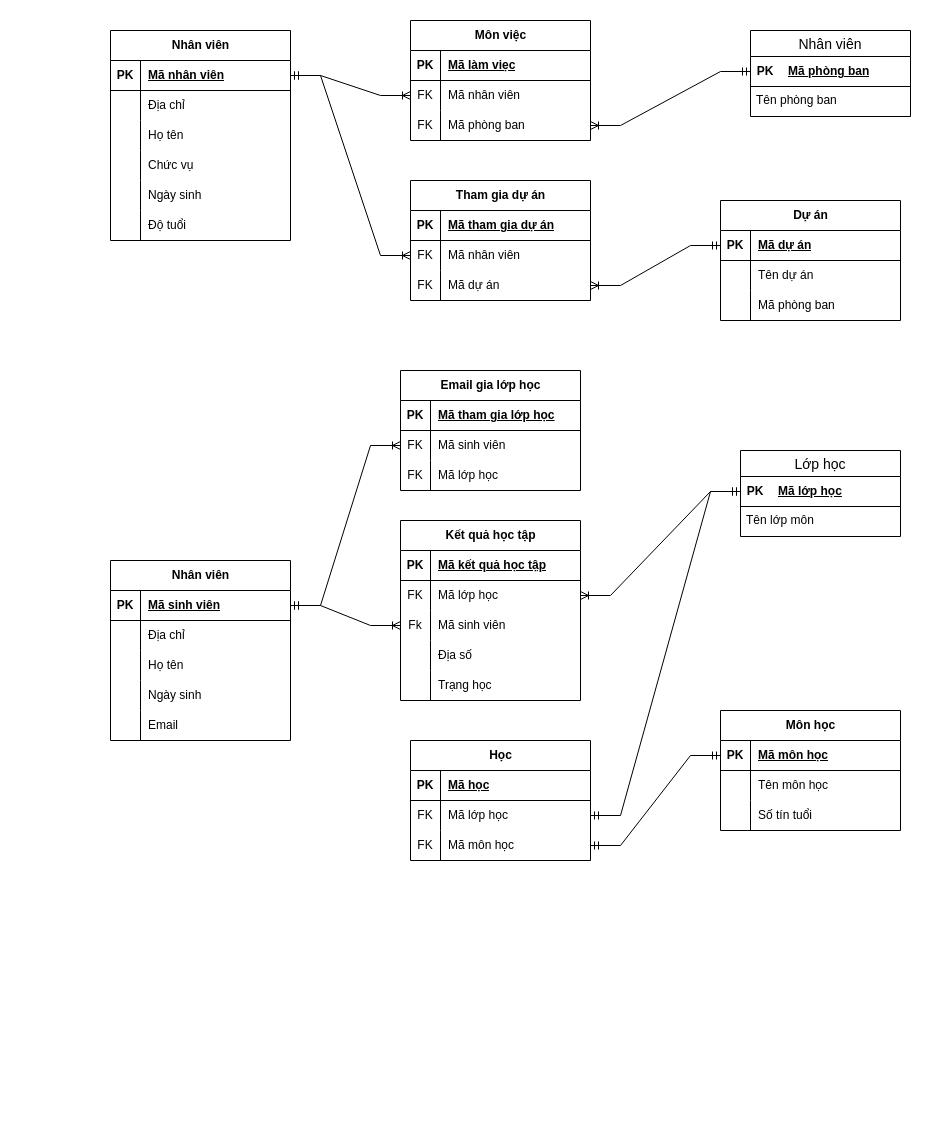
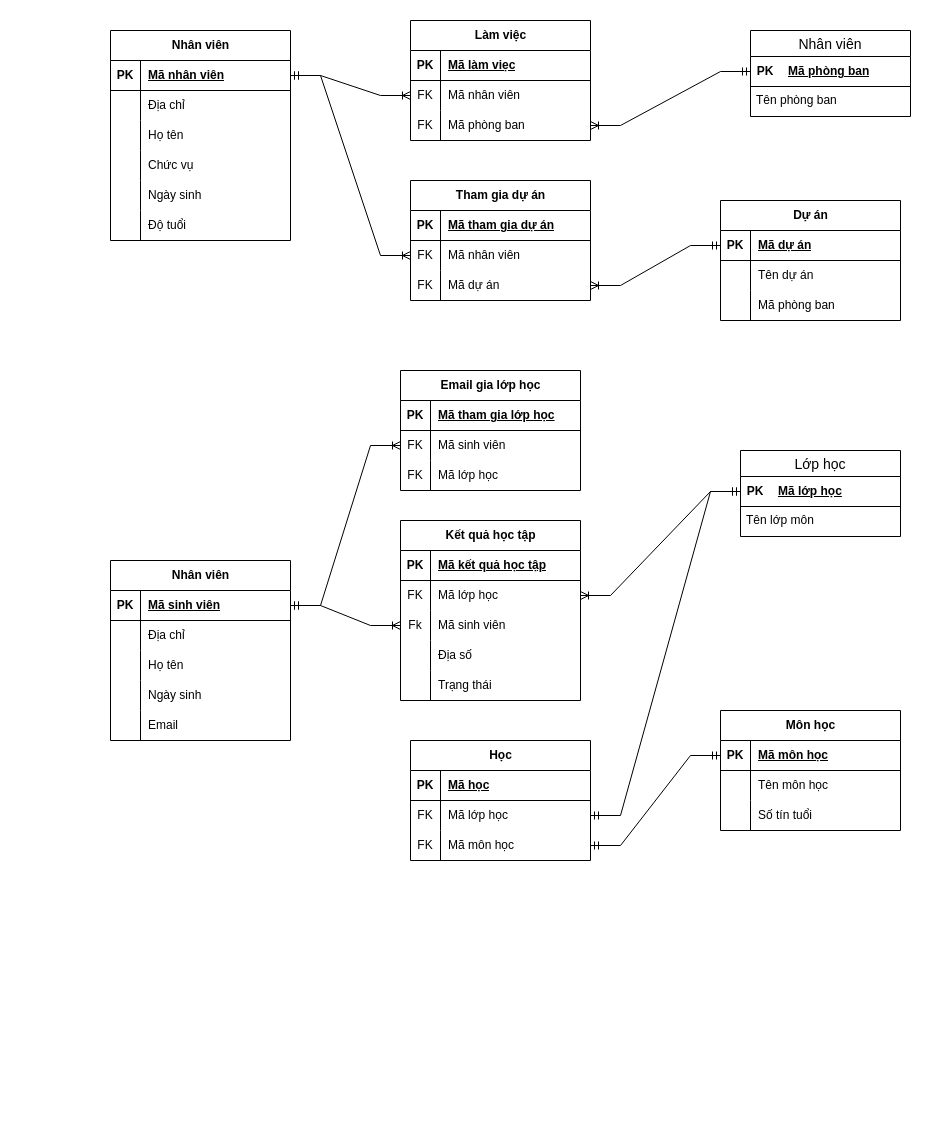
(501, 36) -> (501, 36)
(467, 686) -> (469, 686)
